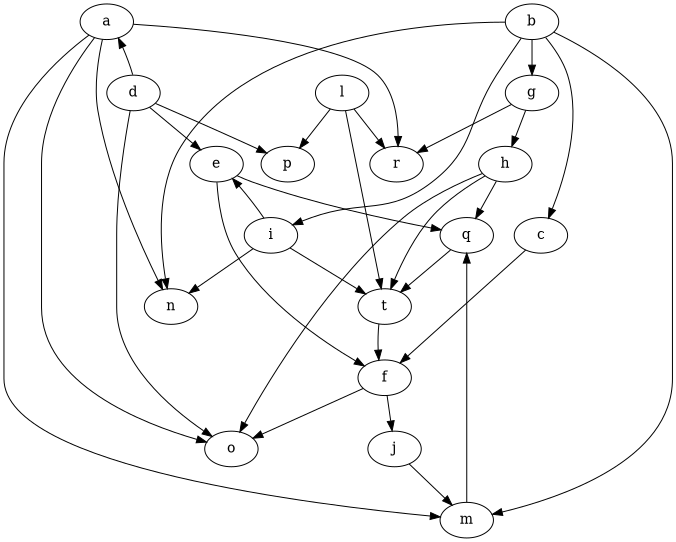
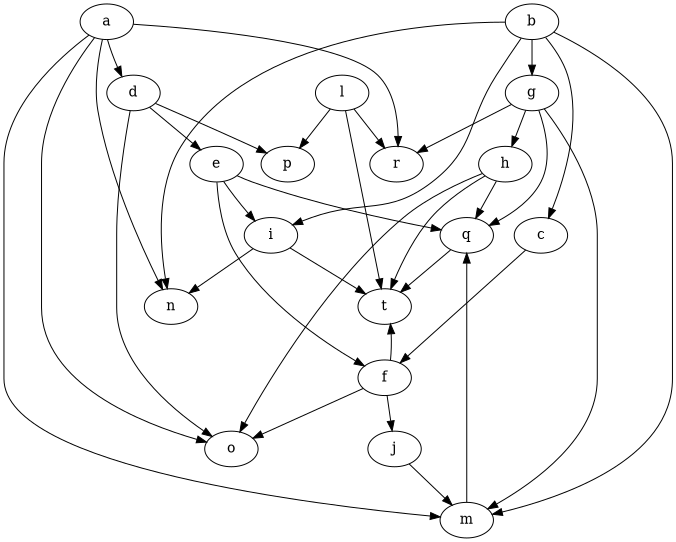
(128, 61) -> (112, 54)
none -> (544, 175)
(252, 202) -> (235, 198)
none -> (597, 321)
(378, 337) -> (391, 347)
